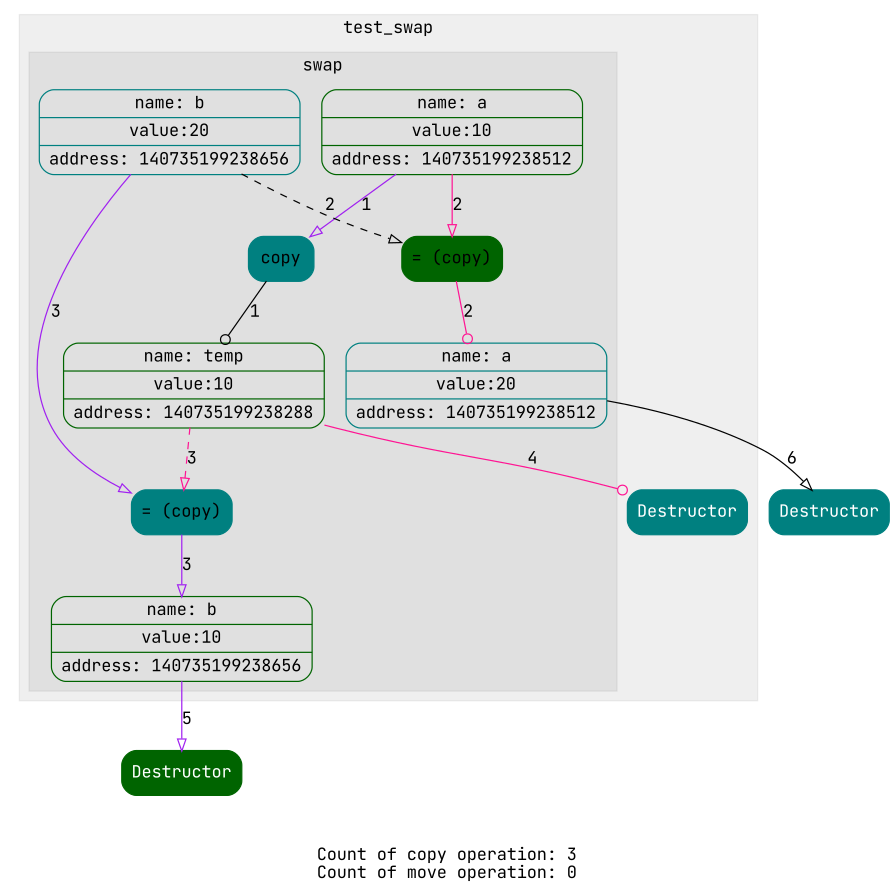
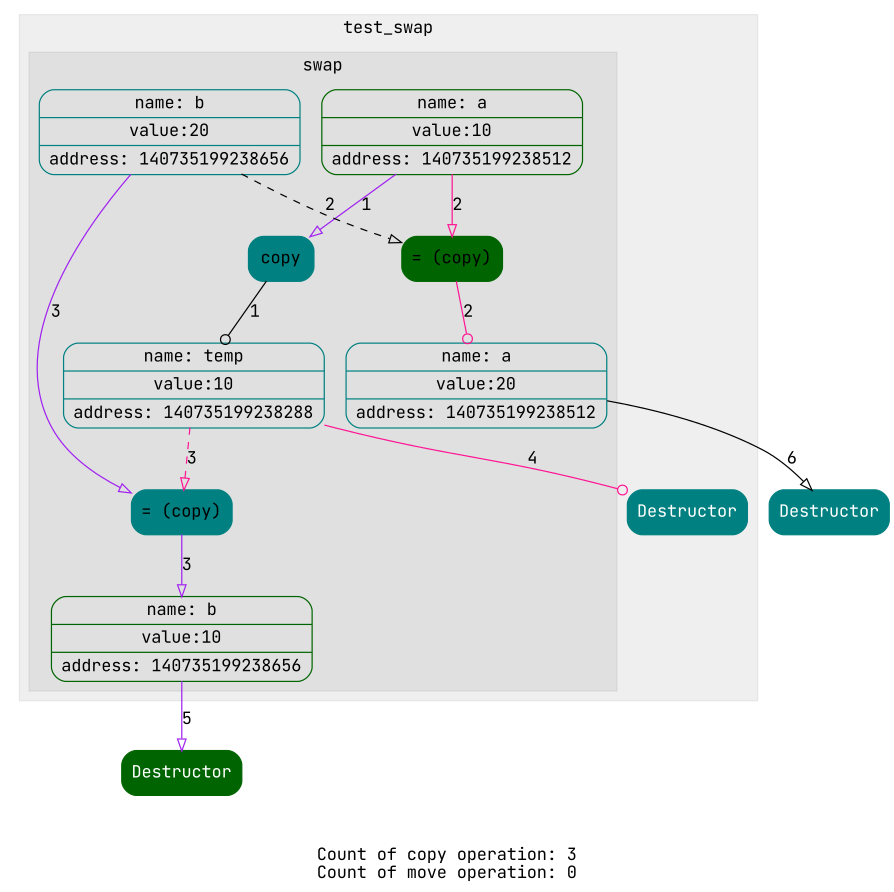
(194, 386) -> (194, 386)
